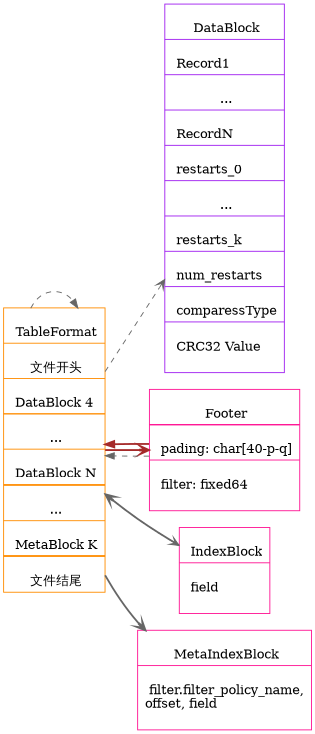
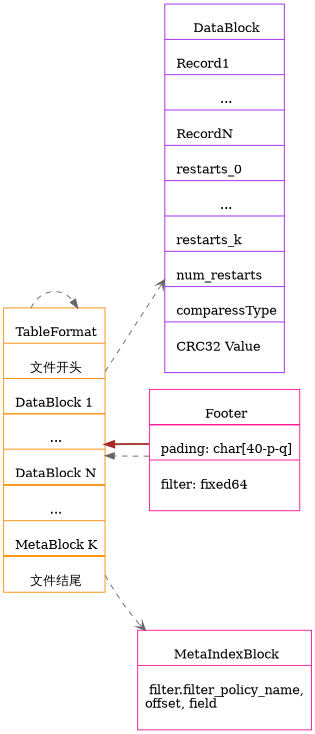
(52, 403) -> (52, 403)
(123, 450) -> none
(225, 570) -> none
(121, 600) -> (121, 600)
